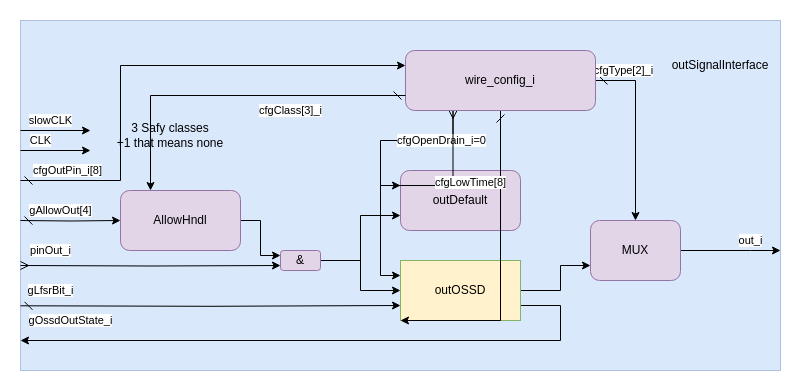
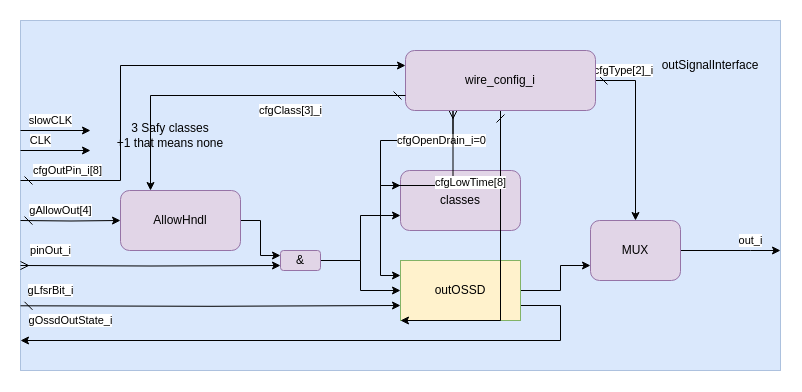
(721, 66) -> (711, 66)
(461, 201) -> (461, 201)
